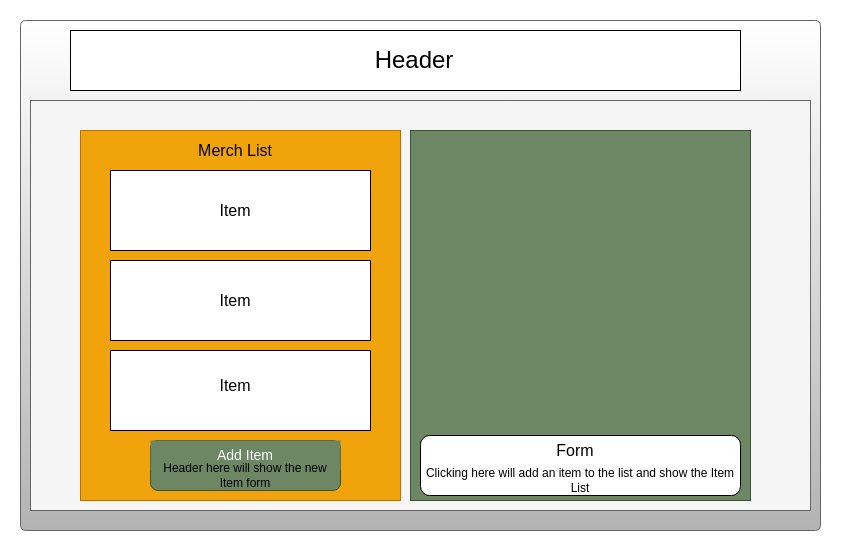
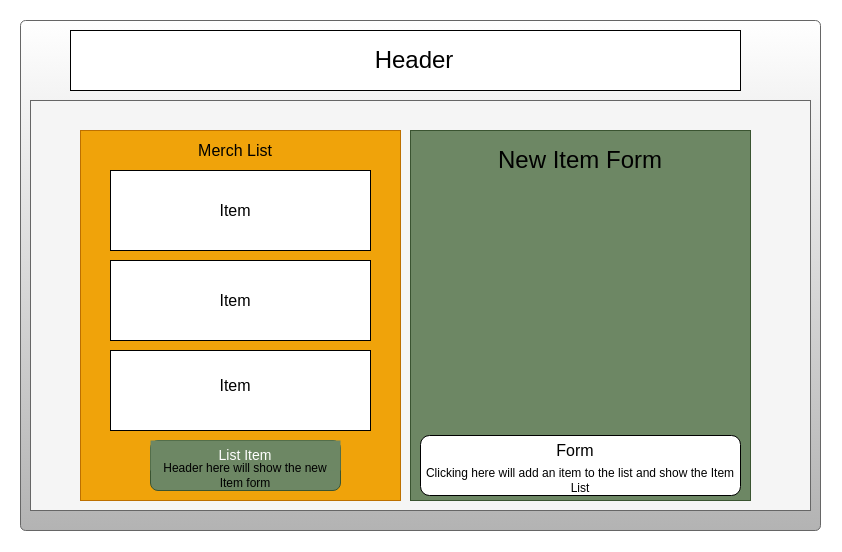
none -> (581, 161)
(246, 456) -> (246, 456)
